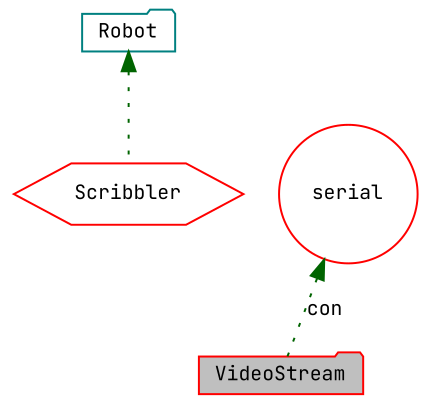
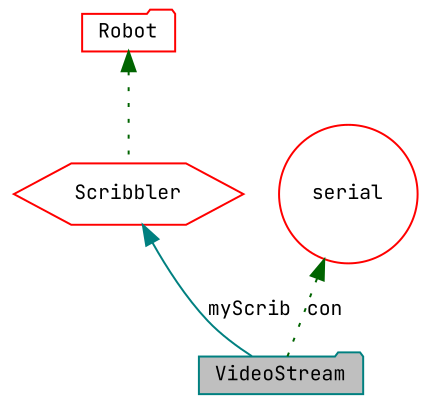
(129, 33) -> (129, 33)
none -> (195, 306)
(281, 375) -> (281, 375)
